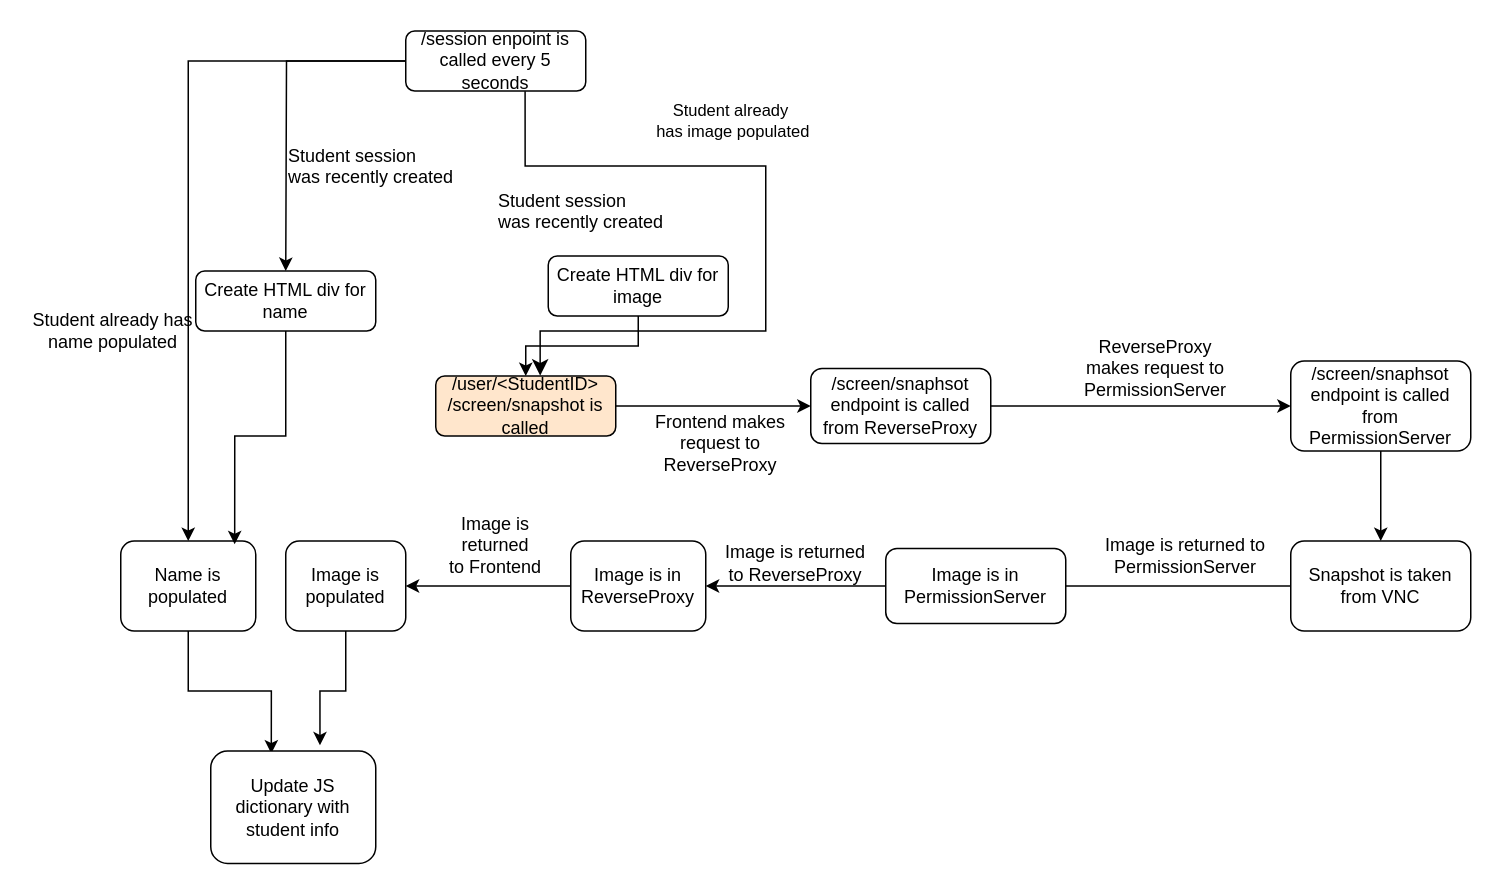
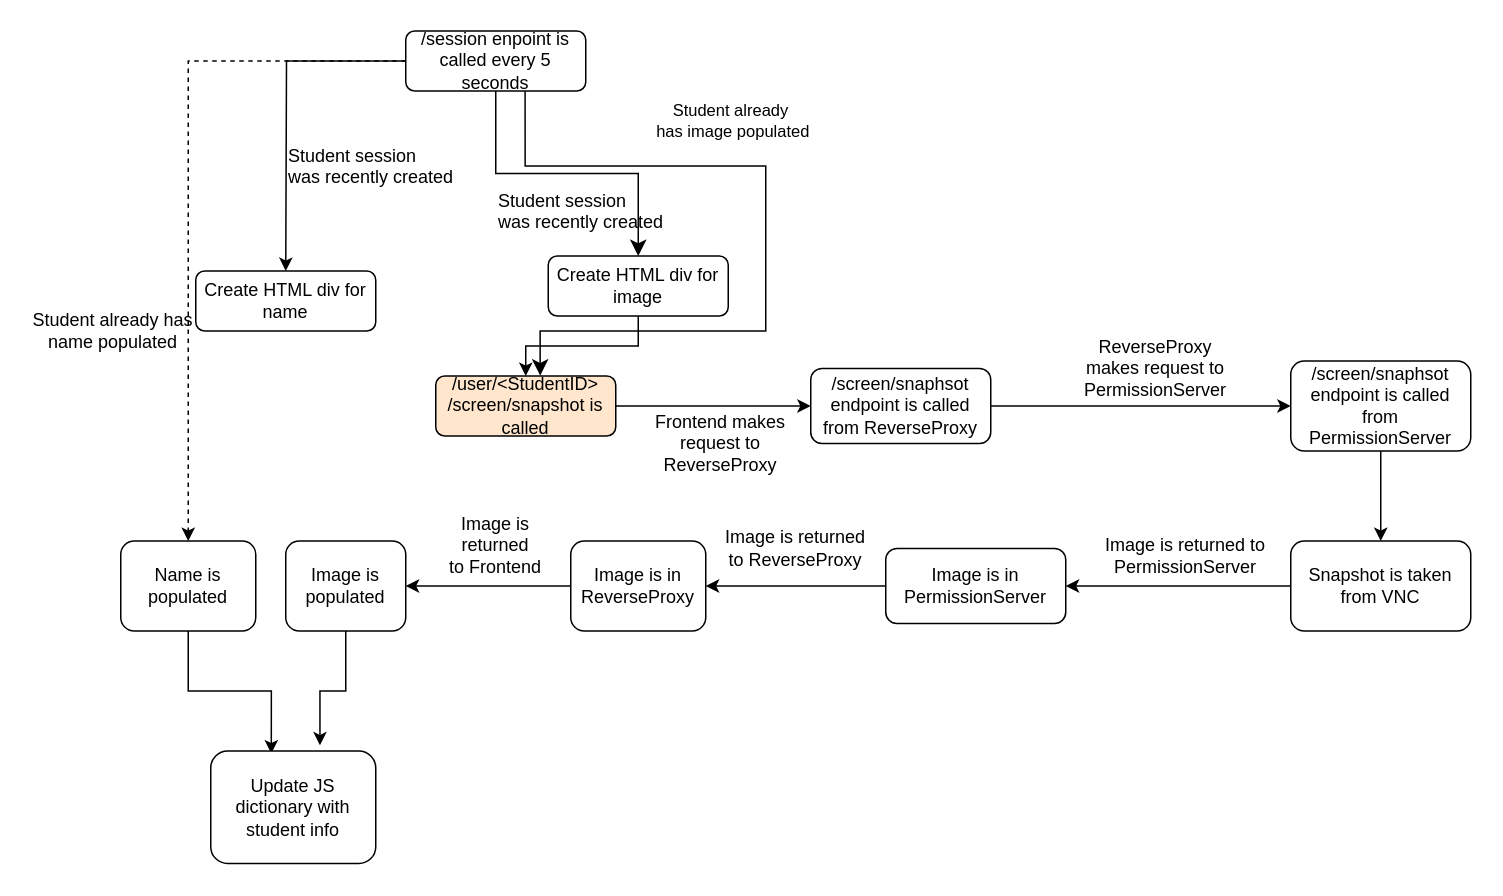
none -> (561, 173)
(188, 246) -> (188, 246)
(264, 436) -> none
(796, 563) -> (796, 548)
(1073, 586) -> (1077, 586)
